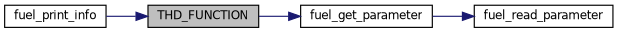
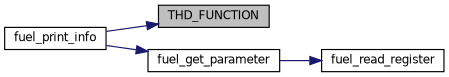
(274, 16) -> (121, 48)
(544, 16) -> (383, 61)
